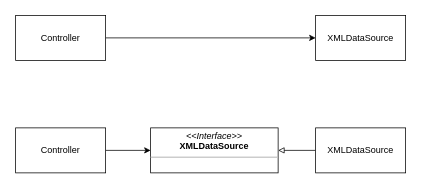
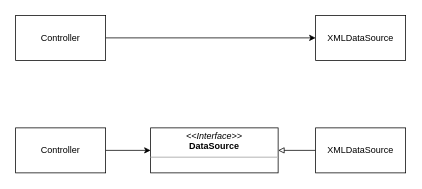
(183, 139) -> (183, 139)
